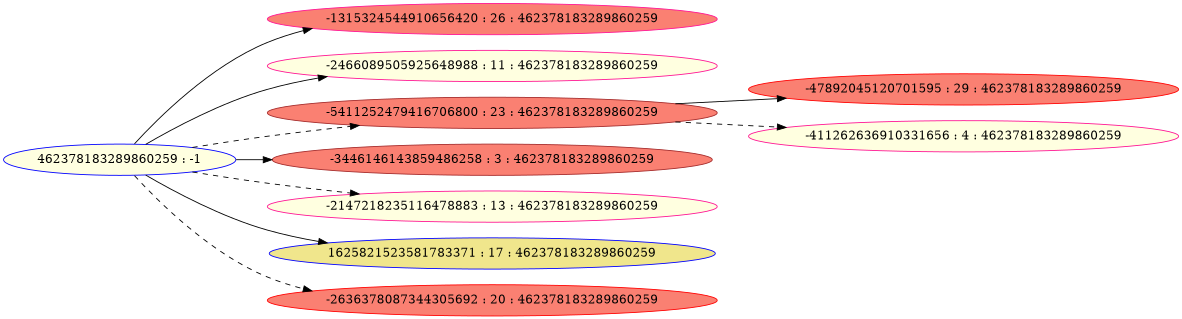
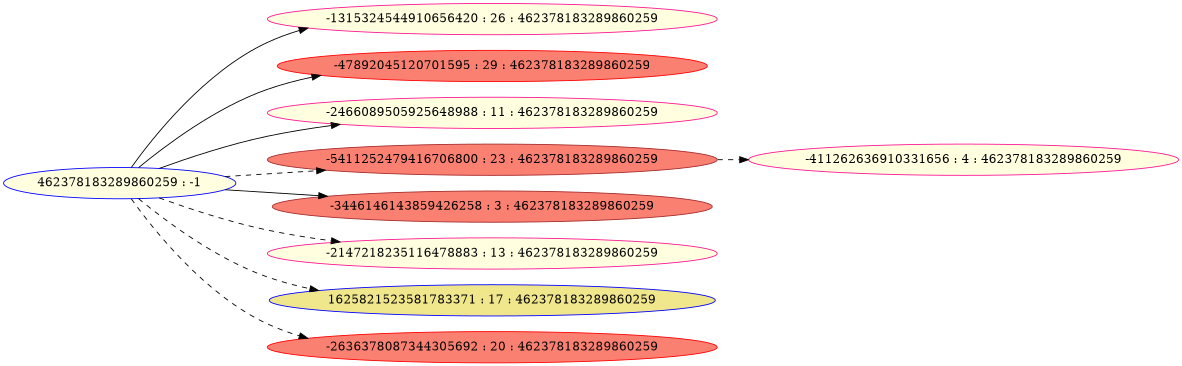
(492, 19) -> (492, 19)
(726, 101) -> (220, 111)
(492, 160) -> (492, 207)
(229, 217) -> (219, 254)
